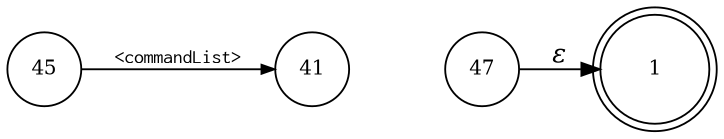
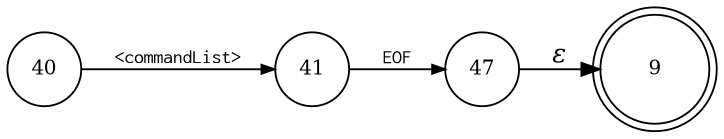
(44, 69) -> (44, 69)
none -> (391, 69)
(655, 69) -> (655, 69)
